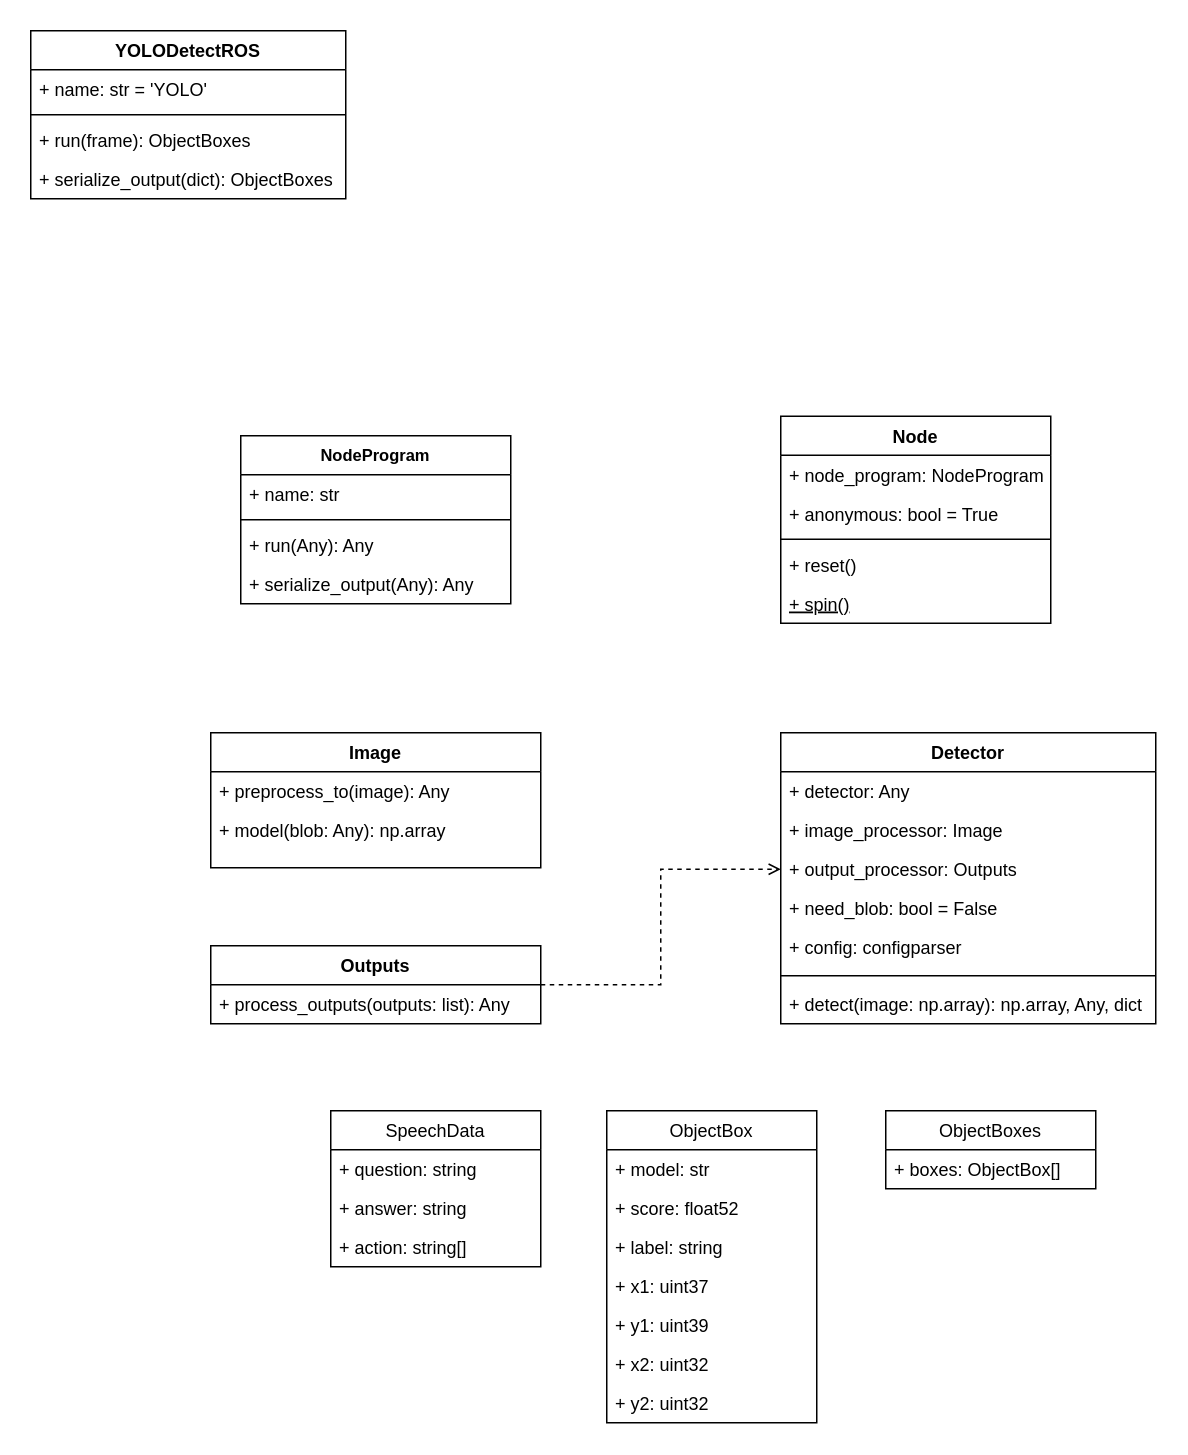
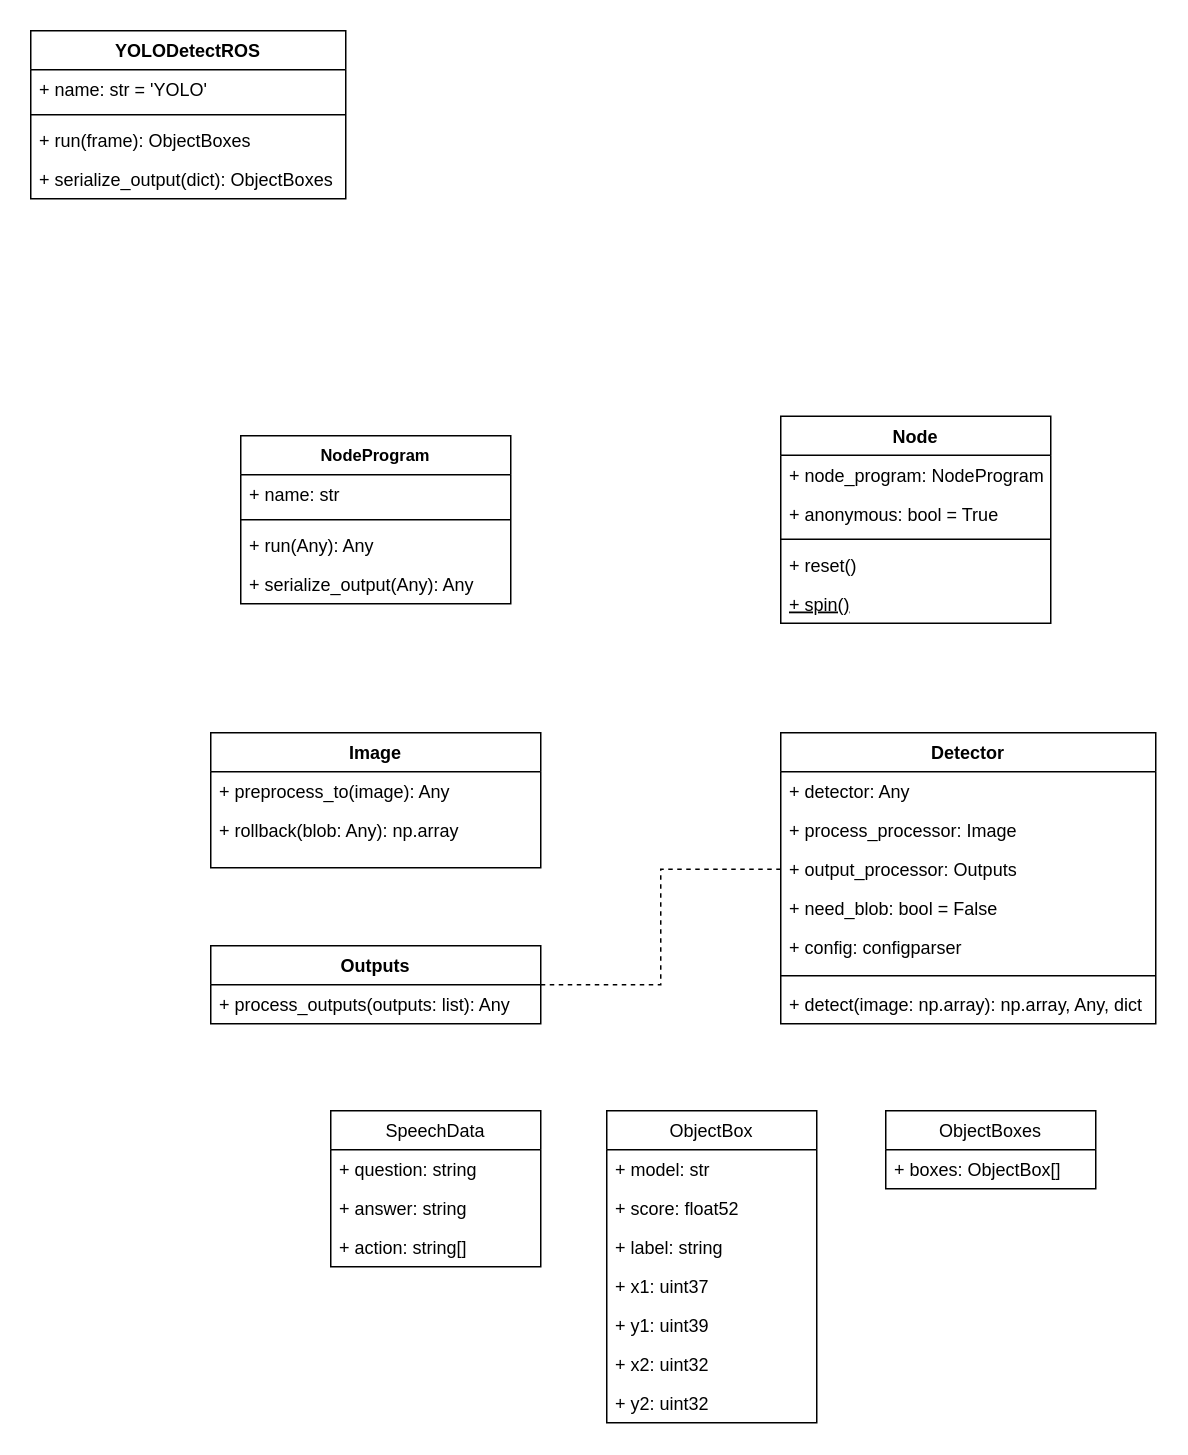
(341, 831) -> (354, 831)
(901, 831) -> (913, 831)
(774, 869) -> (774, 869)
